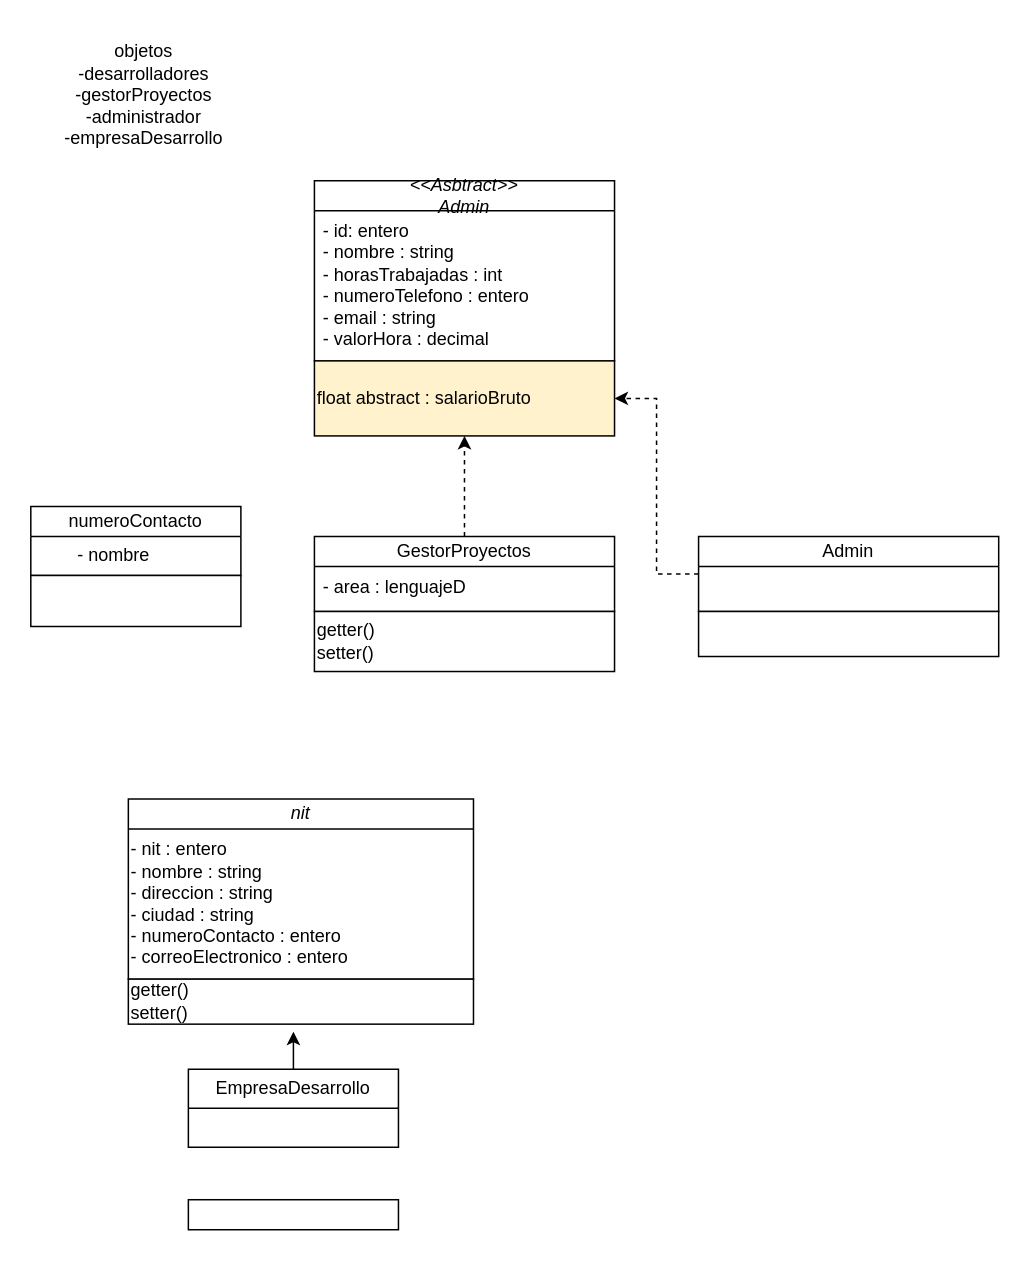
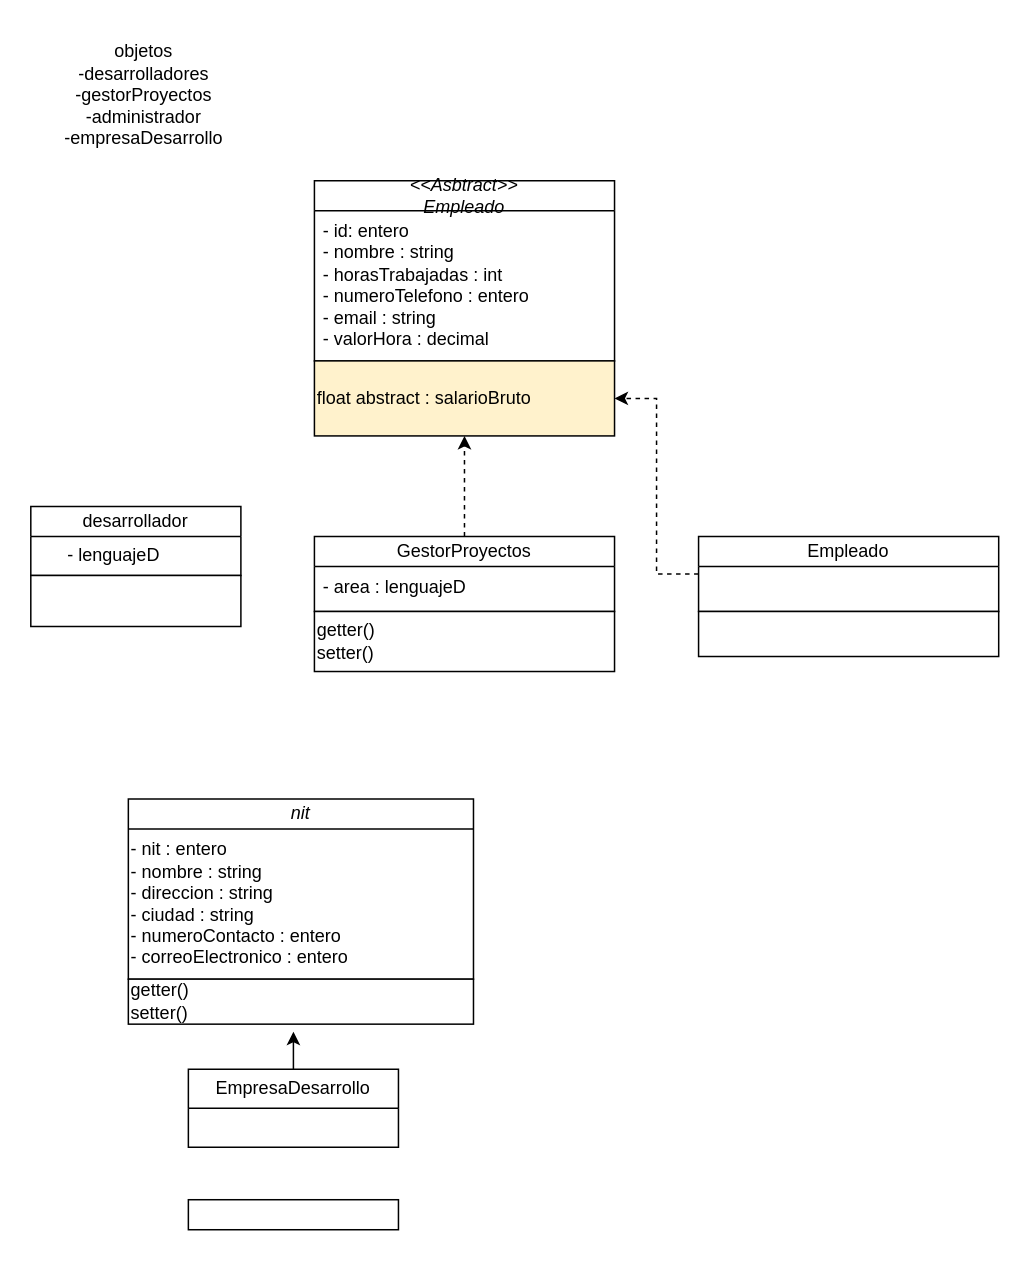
(464, 196) -> (464, 196)
(136, 521) -> (136, 521)
(848, 551) -> (848, 551)
(114, 556) -> (114, 556)
